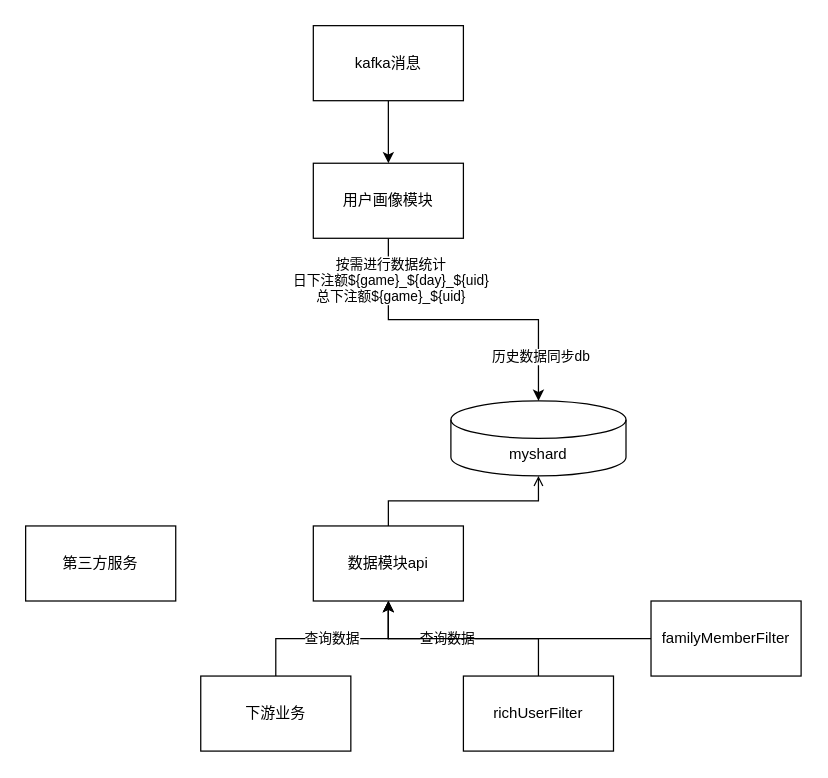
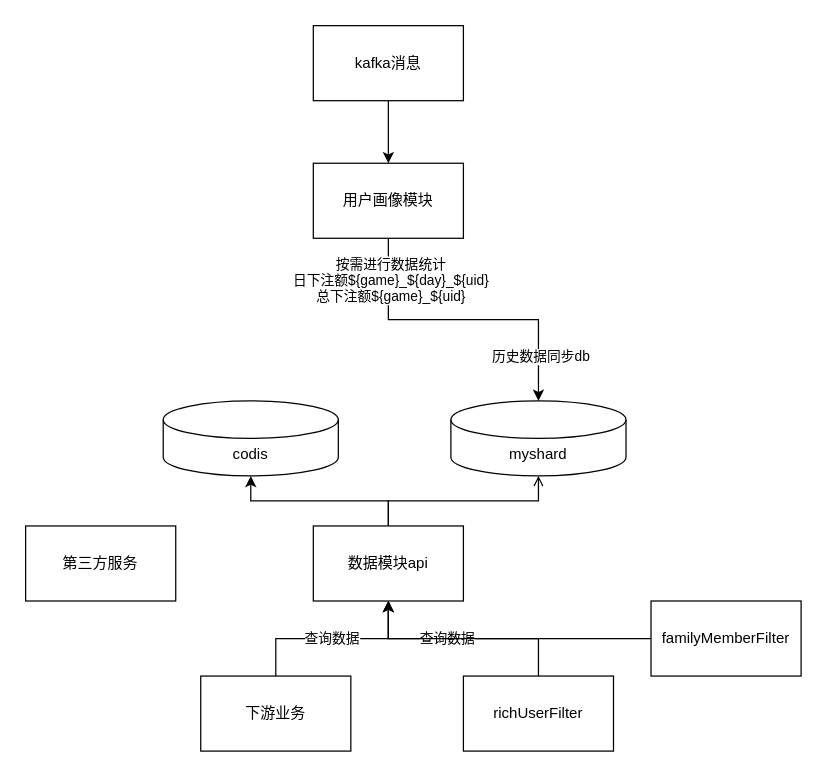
none -> (251, 438)
none -> (310, 501)
